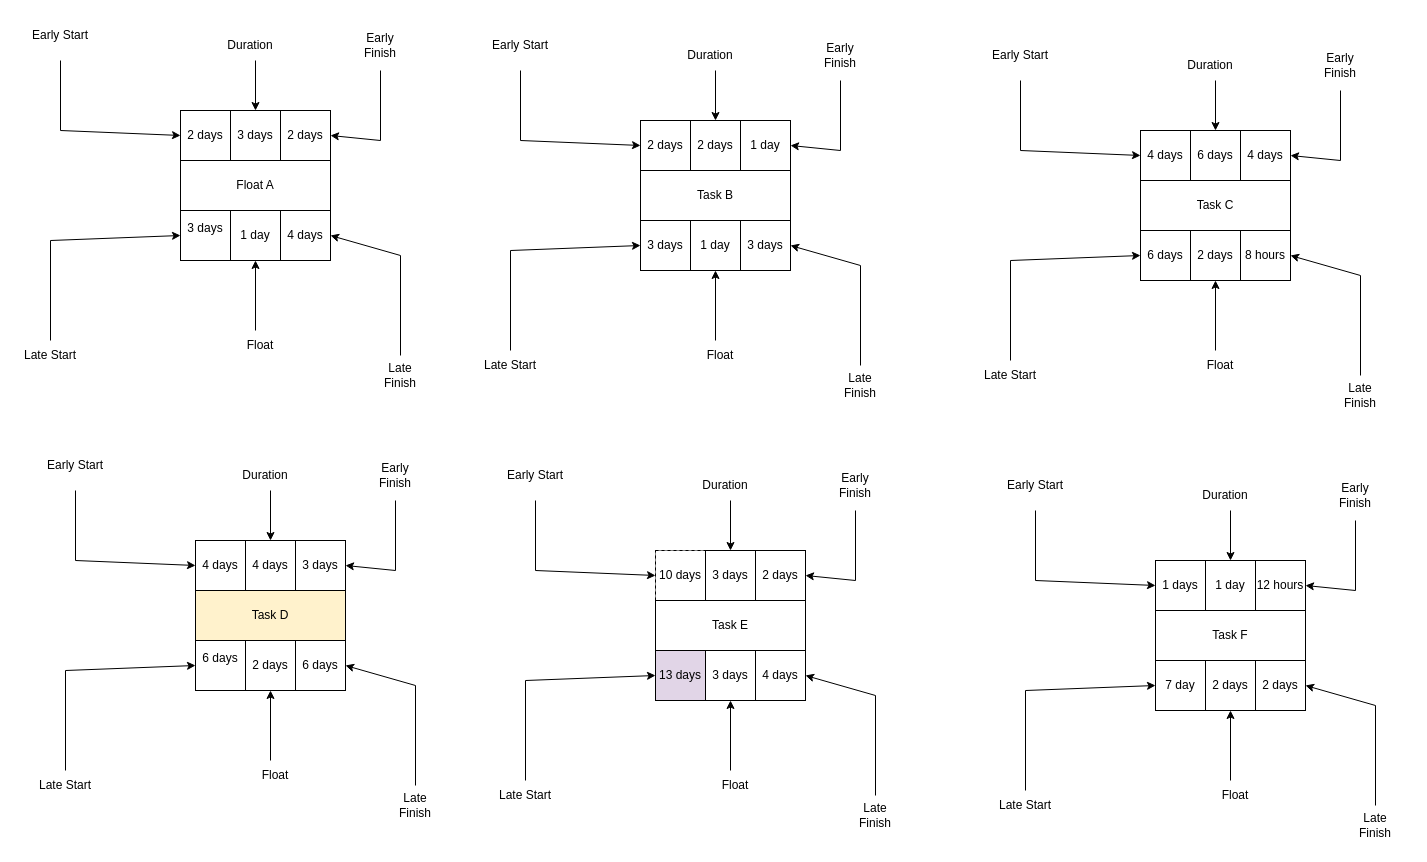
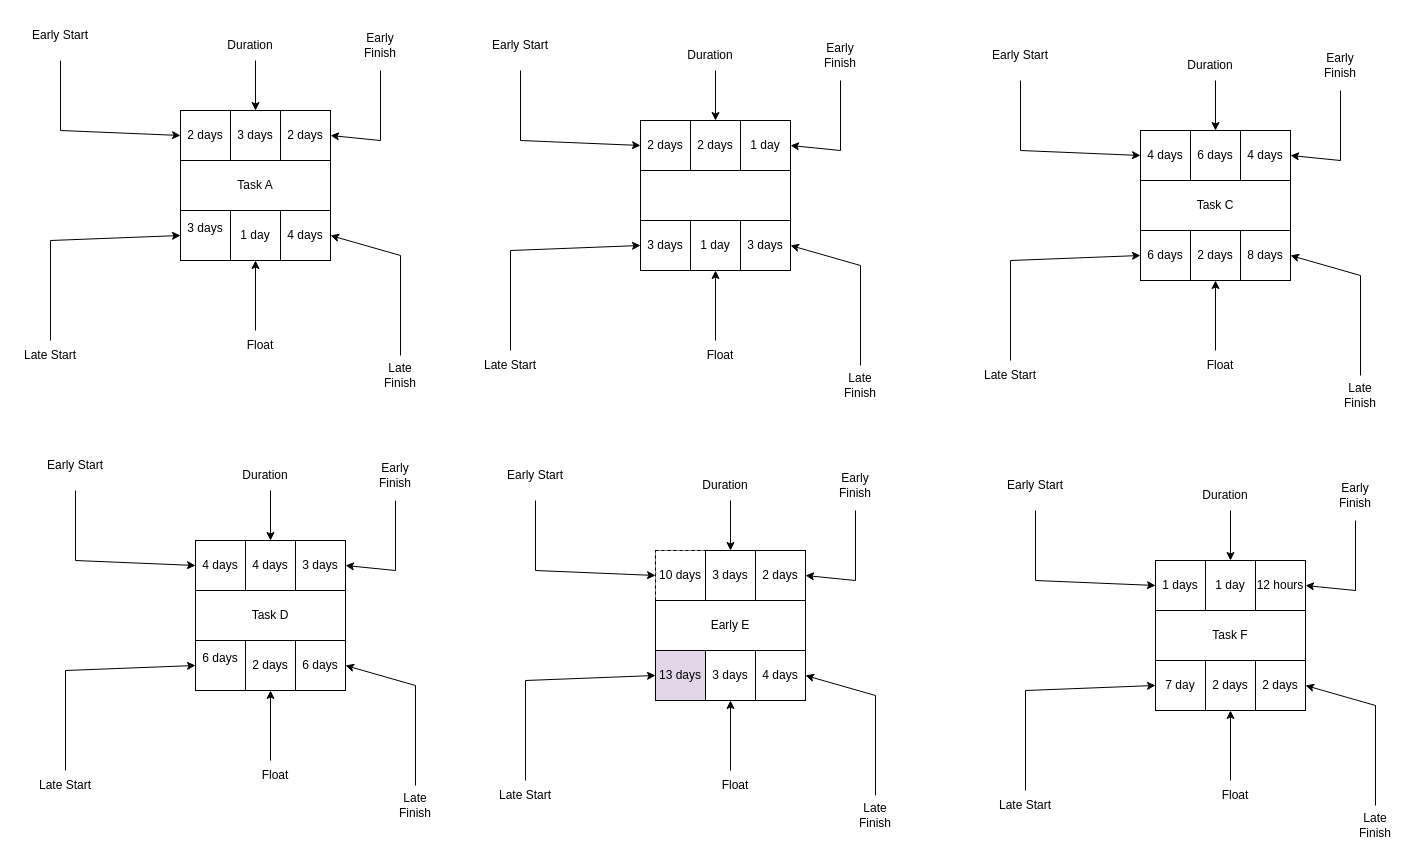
(256, 186) -> (256, 186)
(716, 196) -> none
(1266, 256) -> (1266, 256)
(271, 616) -> (271, 616)
(731, 626) -> (731, 626)
